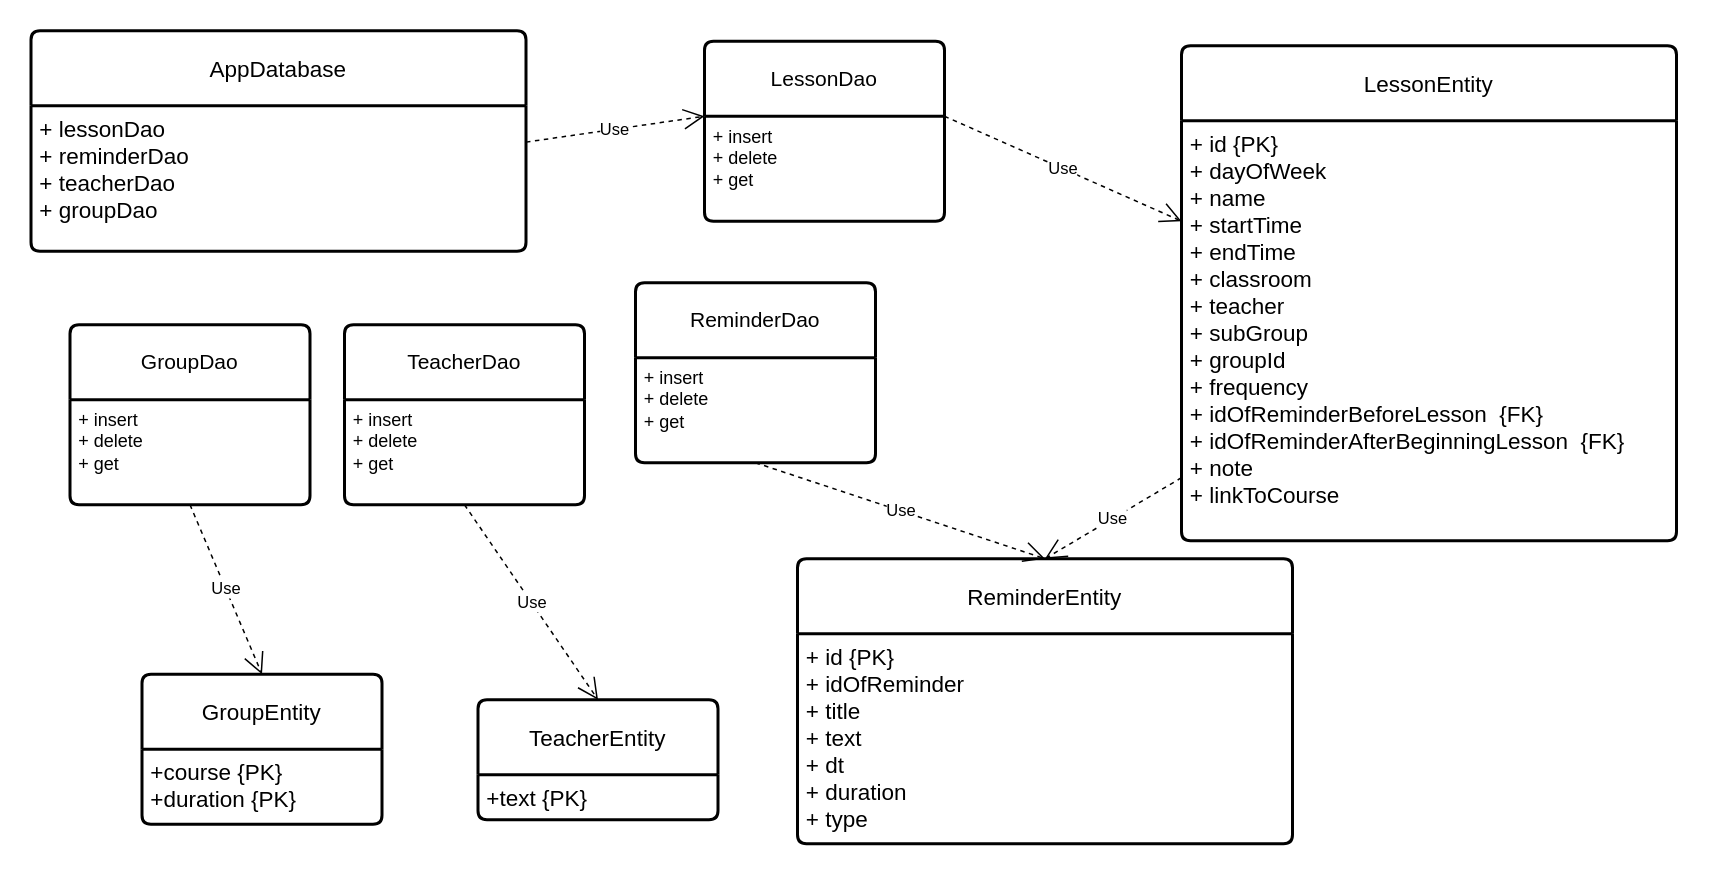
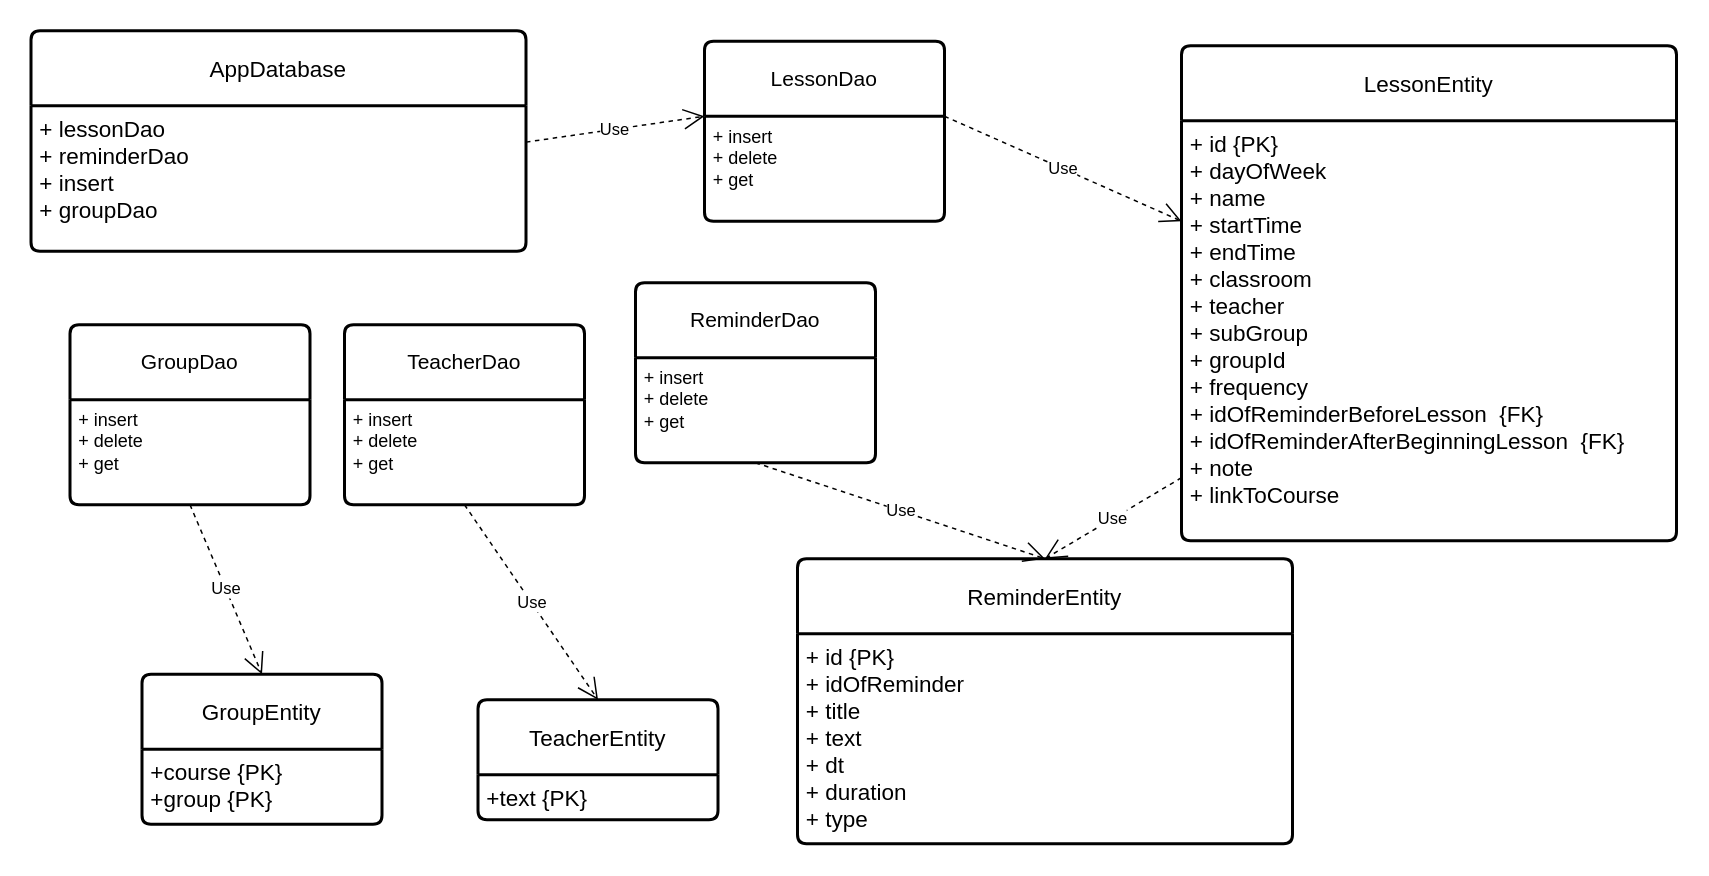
(116, 170) -> (116, 170)
(233, 787) -> (223, 787)
